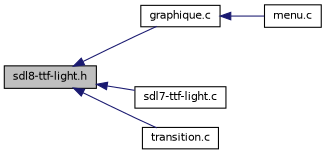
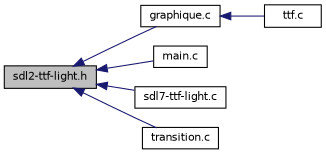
(293, 16) -> (293, 16)
none -> (180, 57)
(50, 77) -> (50, 77)
